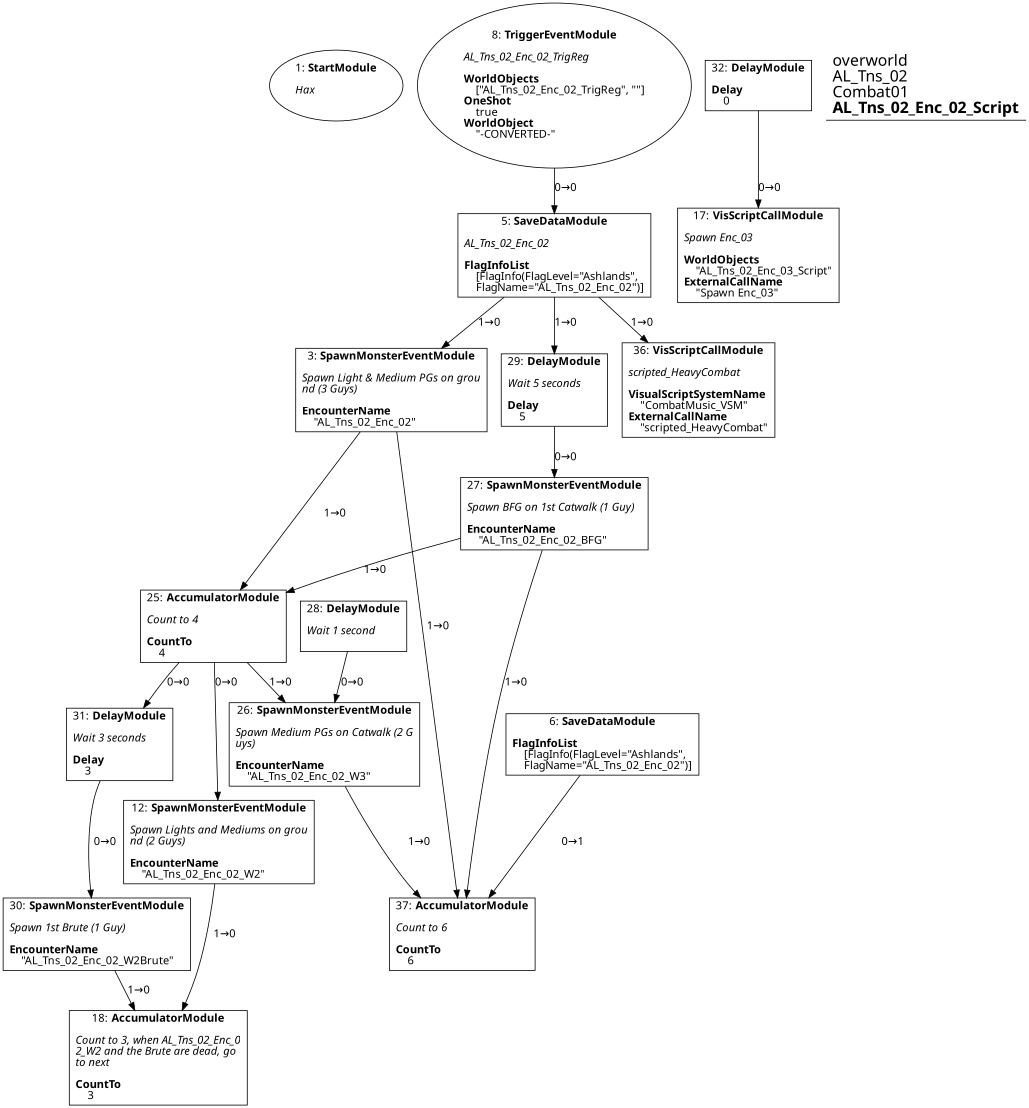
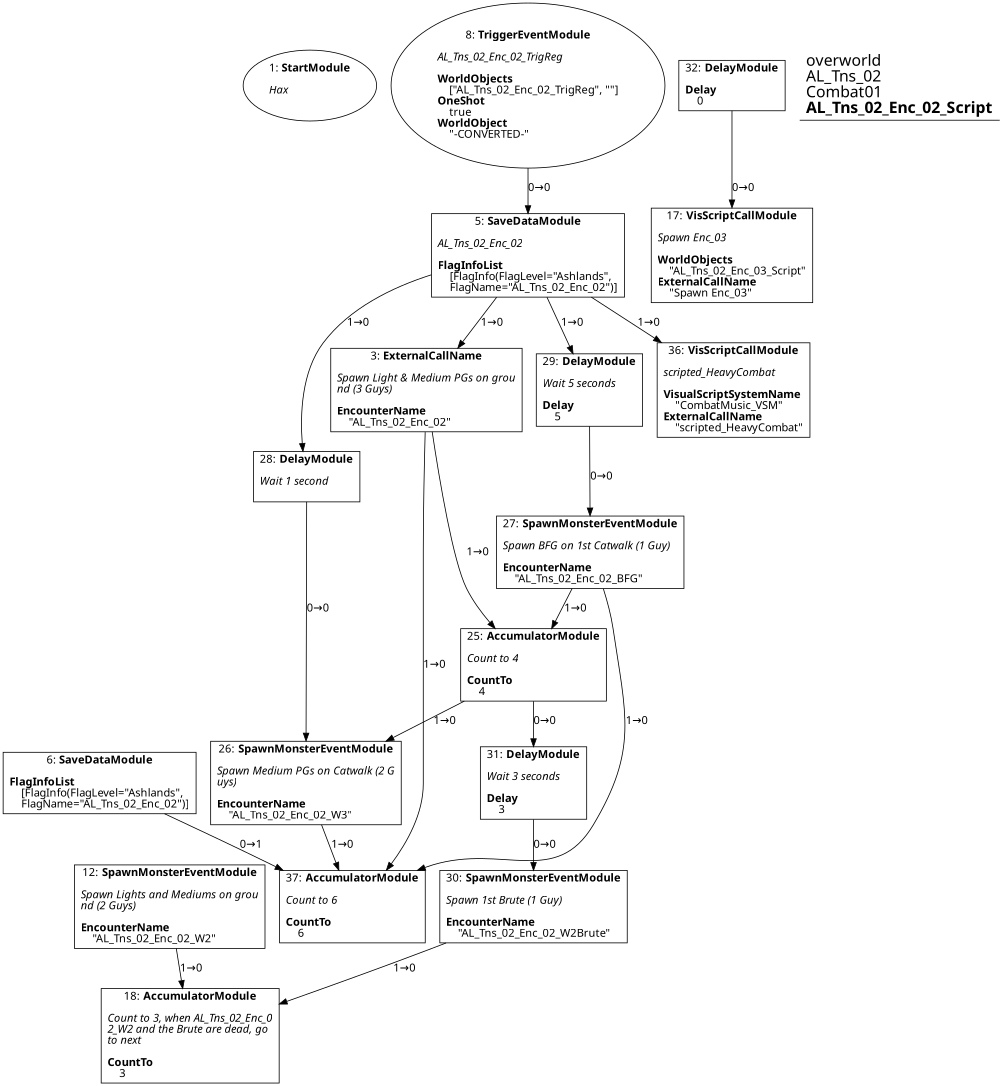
none -> (331, 333)
(398, 356) -> (433, 356)
(216, 727) -> none
